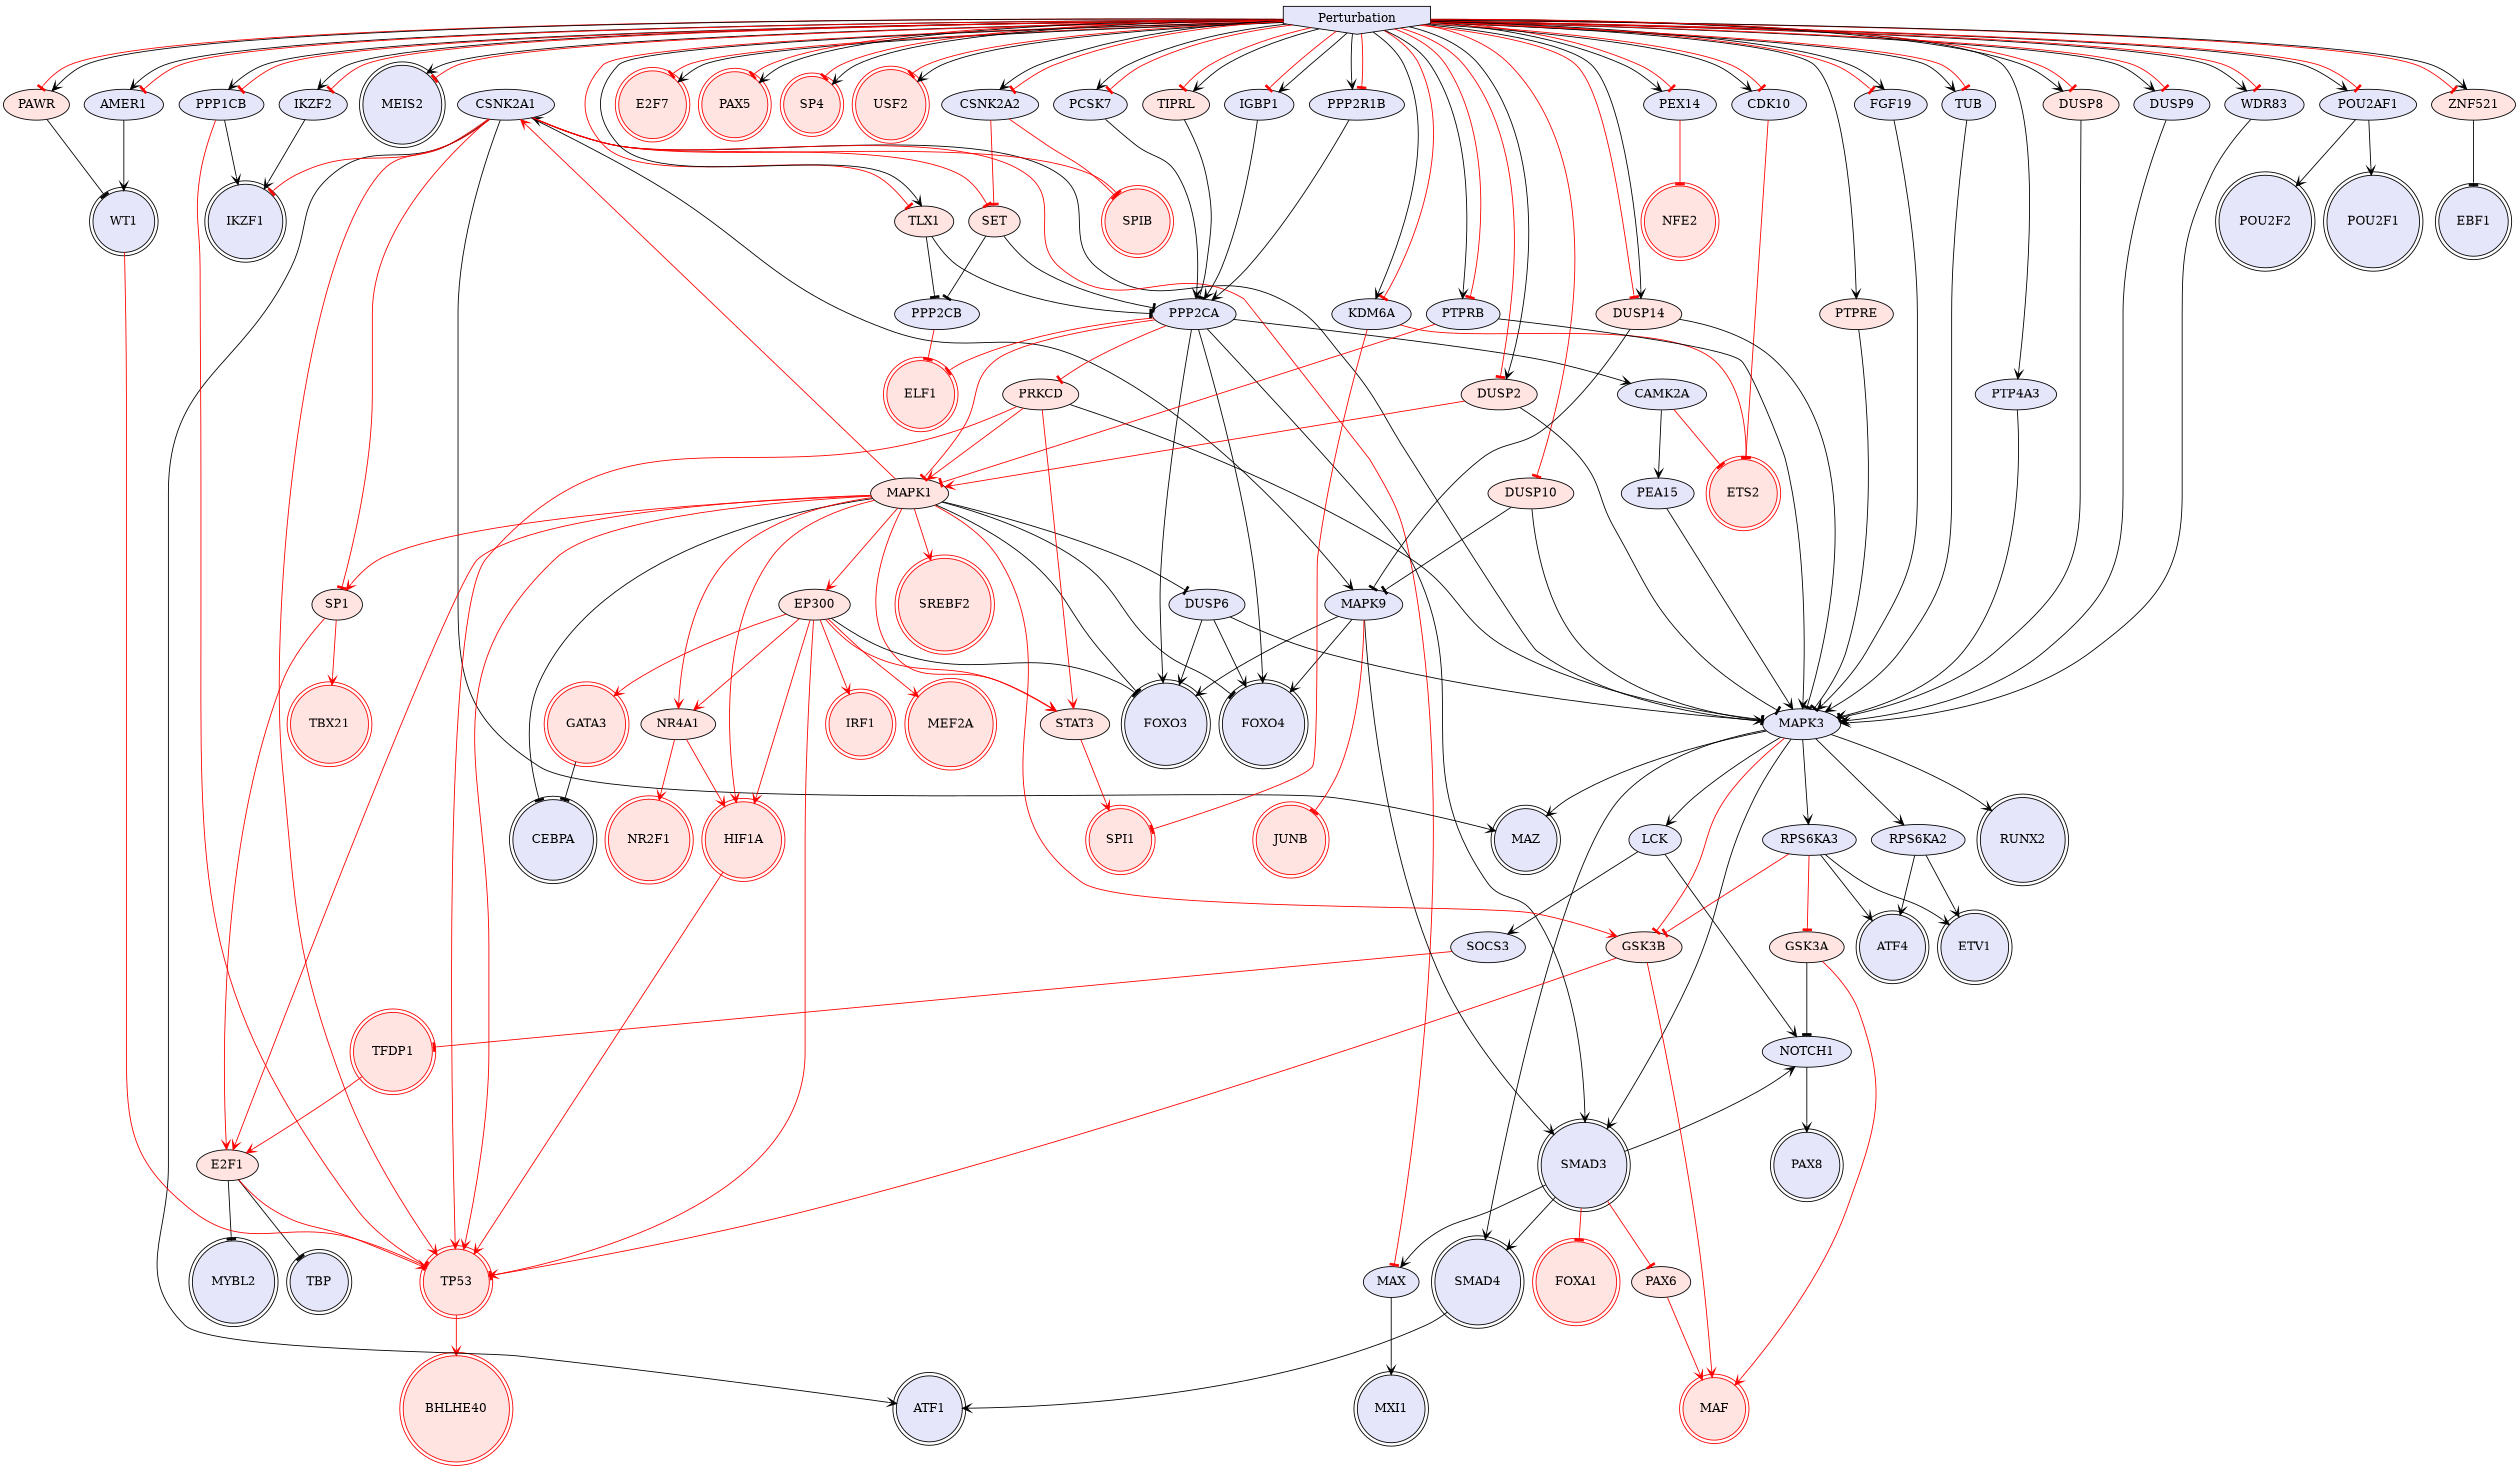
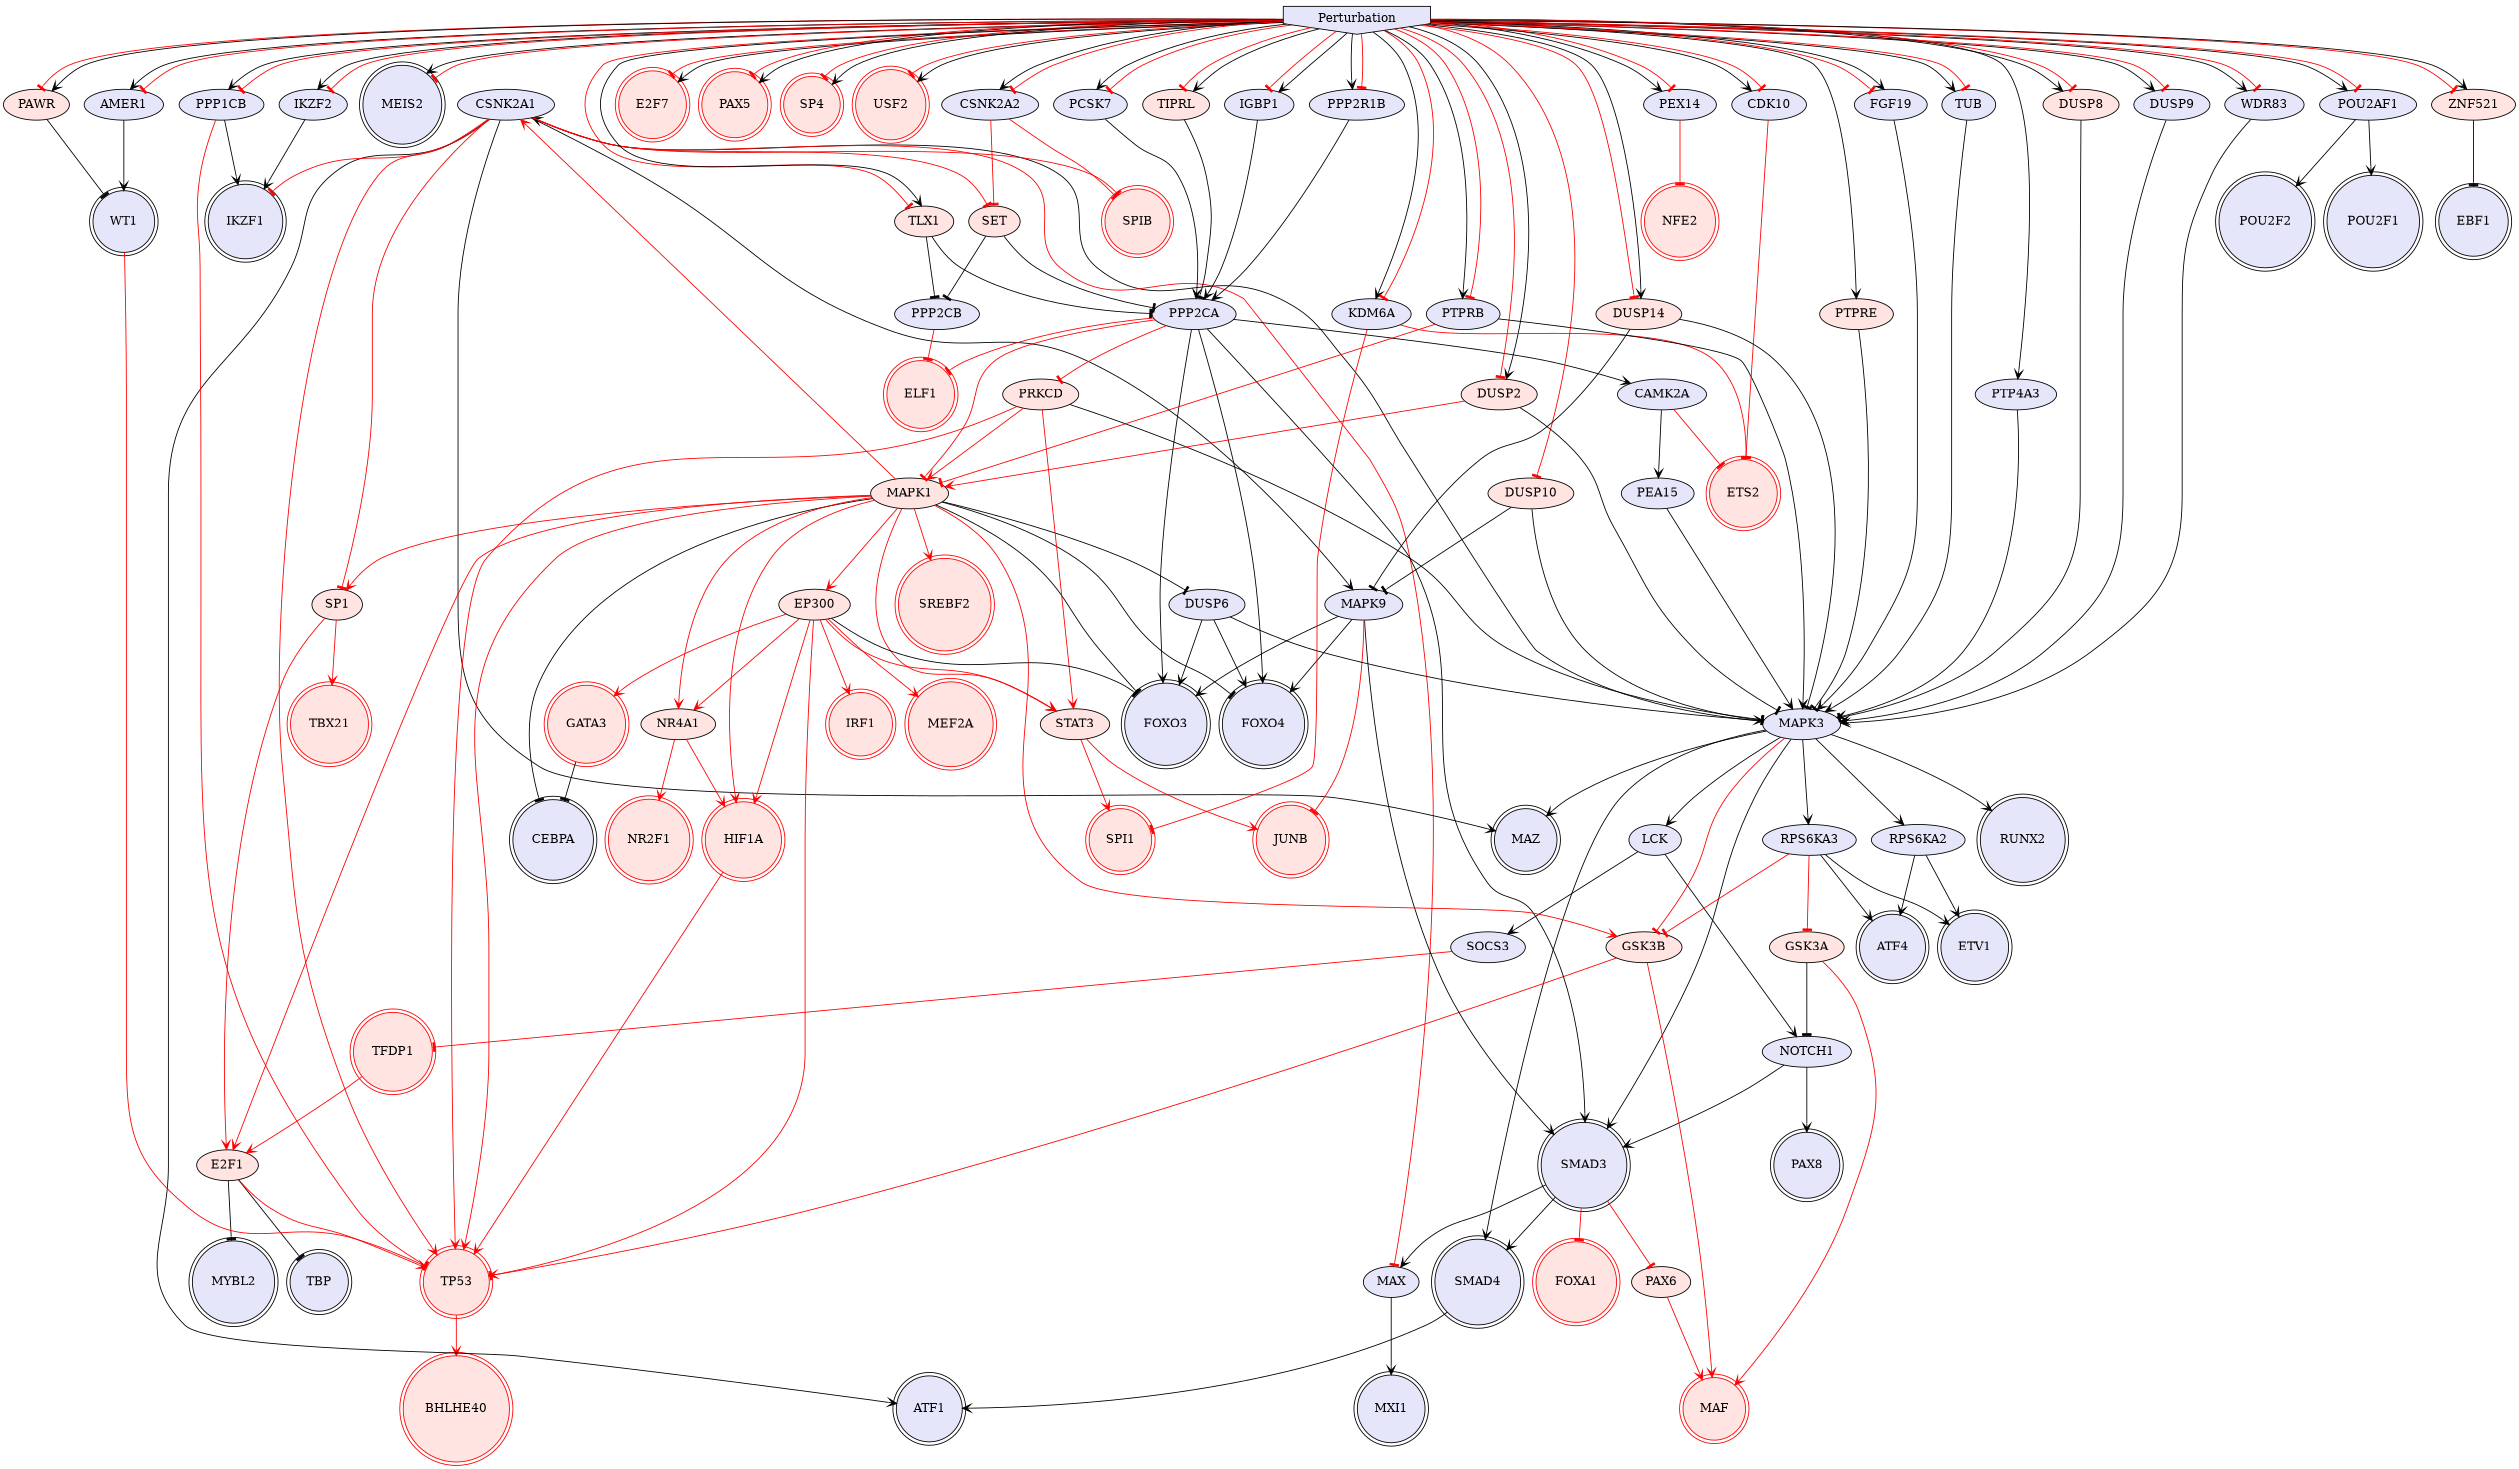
none -> (1154, 788)
(1709, 1116) -> (1710, 1109)
